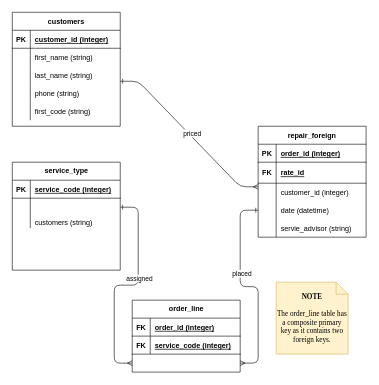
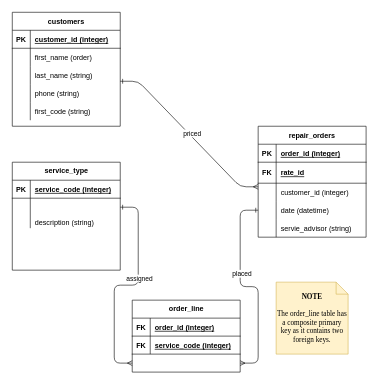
(70, 58) -> (69, 58)
(312, 136) -> (312, 136)
(69, 223) -> (71, 223)
